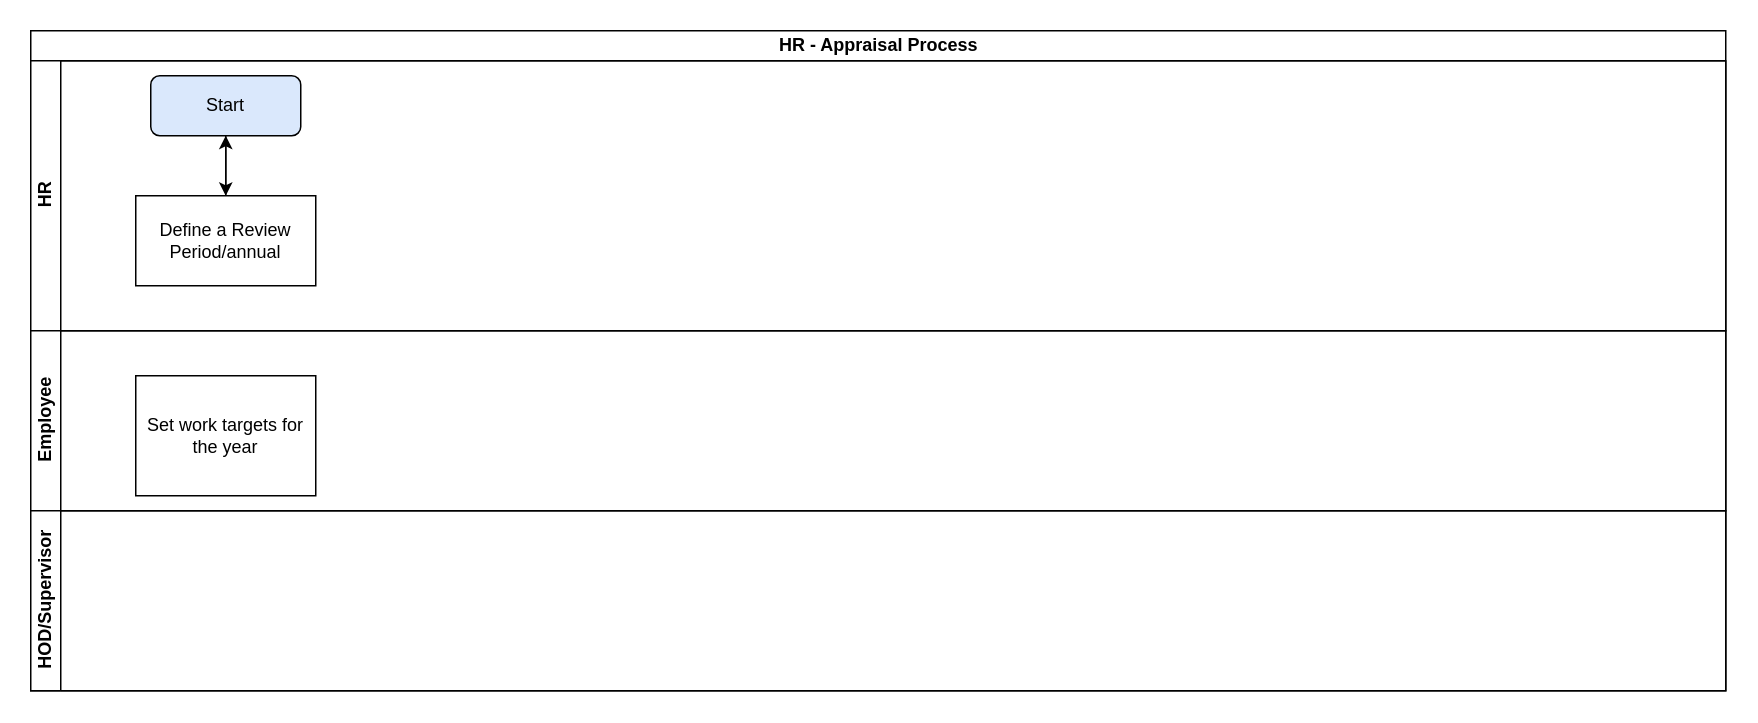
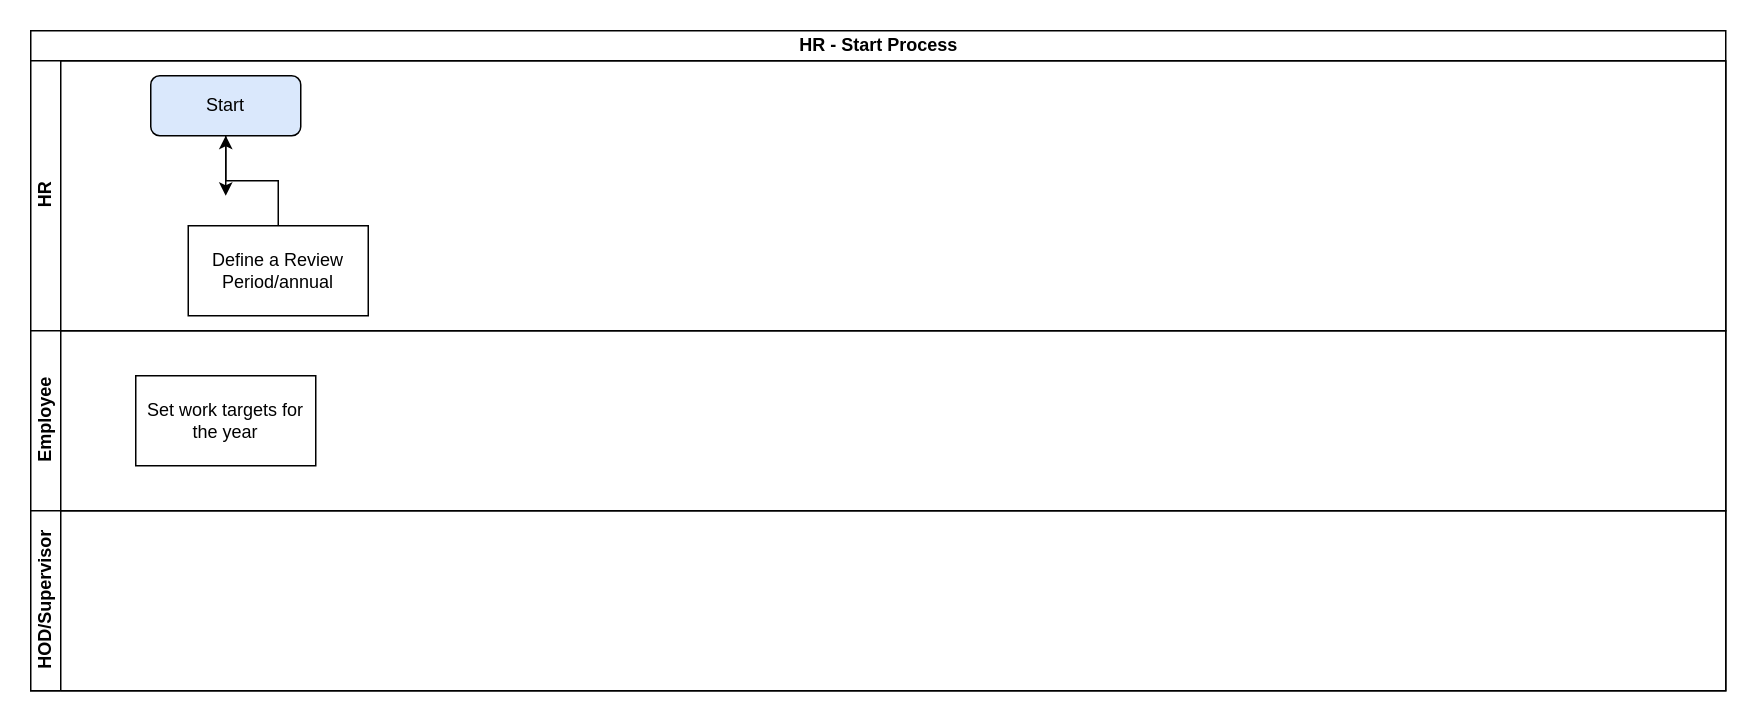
(879, 46) -> (879, 46)
(226, 241) -> (278, 271)
(226, 436) -> (226, 421)
